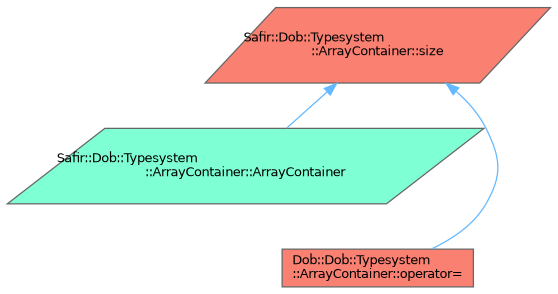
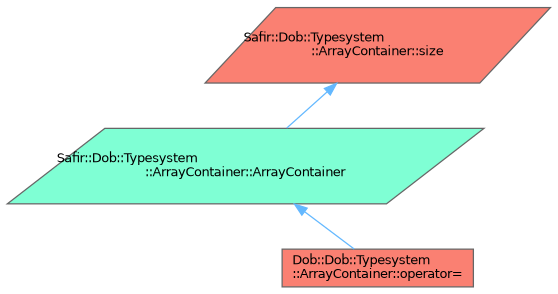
(497, 178) -> (329, 230)
